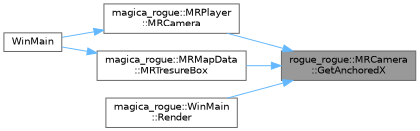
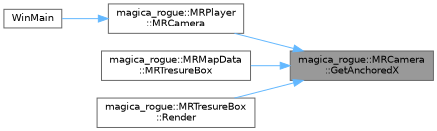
(74, 49) -> none
(349, 66) -> (362, 66)
(172, 113) -> (176, 113)
